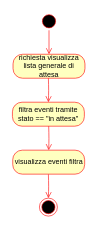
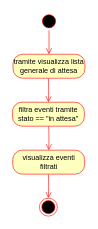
(49, 66) -> (49, 66)
(49, 162) -> (49, 162)
